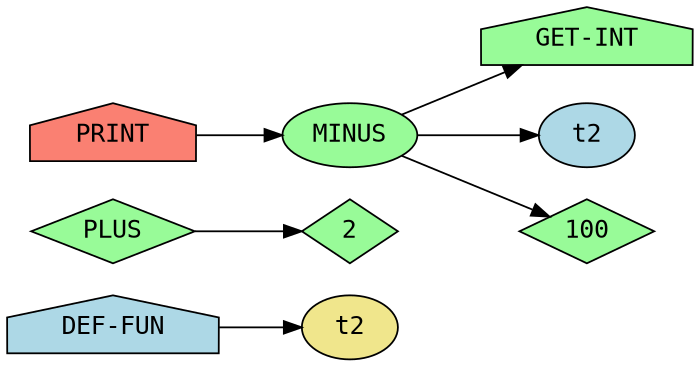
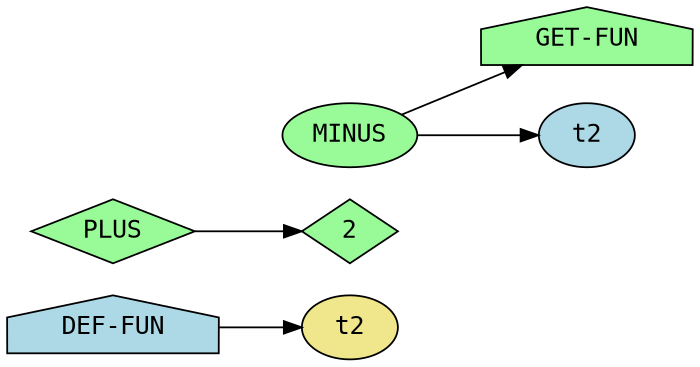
(587, 39) -> (587, 39)
(113, 135) -> none
(587, 231) -> none
